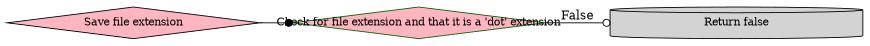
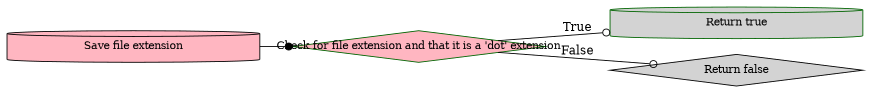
(133, 23) -> (133, 47)
none -> (736, 23)
(736, 23) -> (736, 70)
